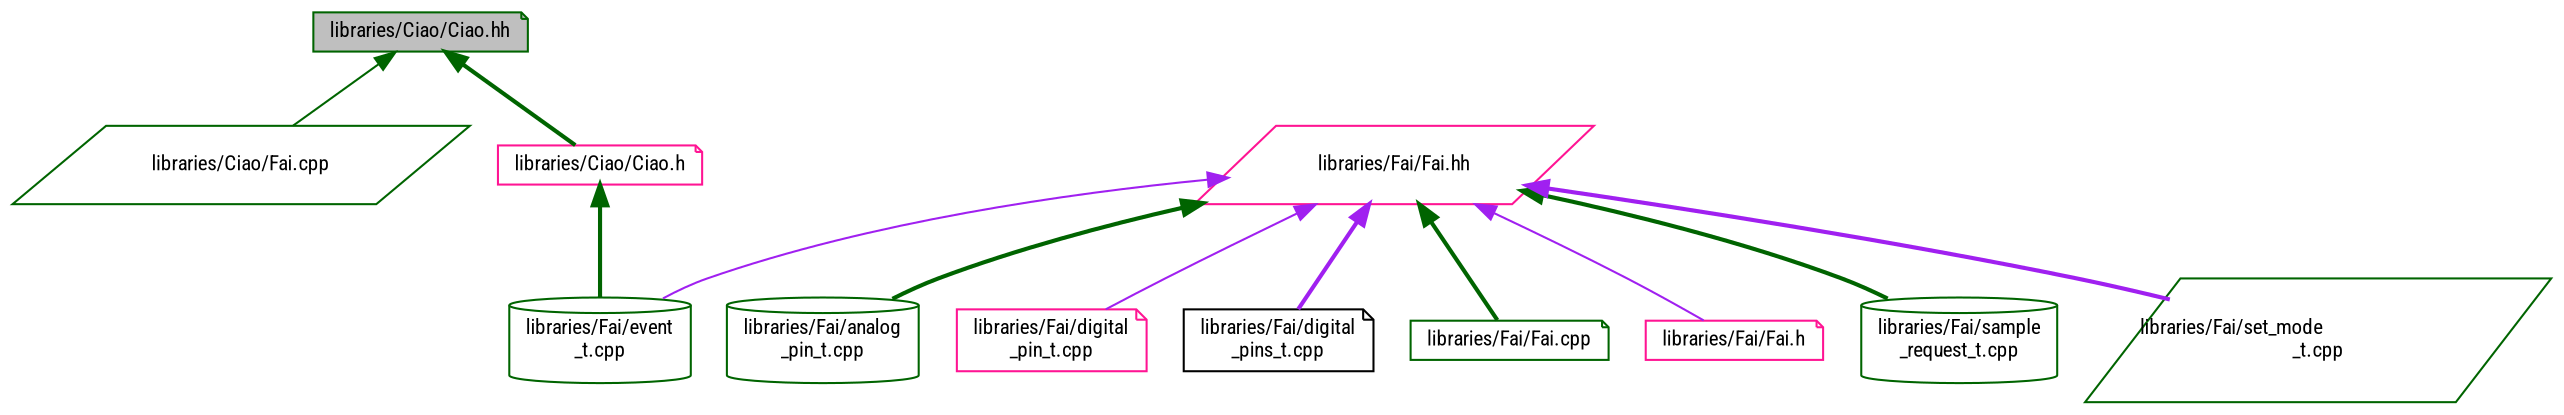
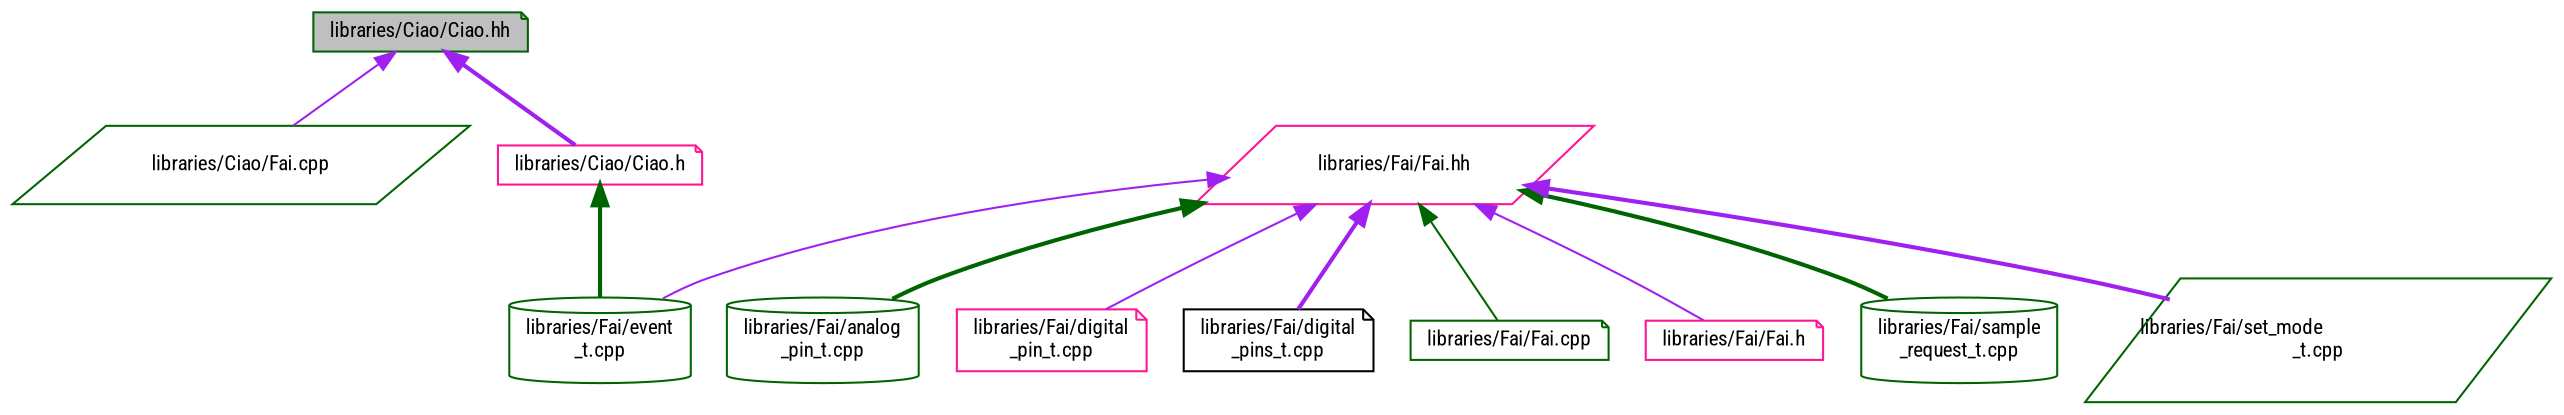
(336, 95) -> (336, 95)
(519, 105) -> (519, 105)
(1464, 271) -> (1464, 271)
